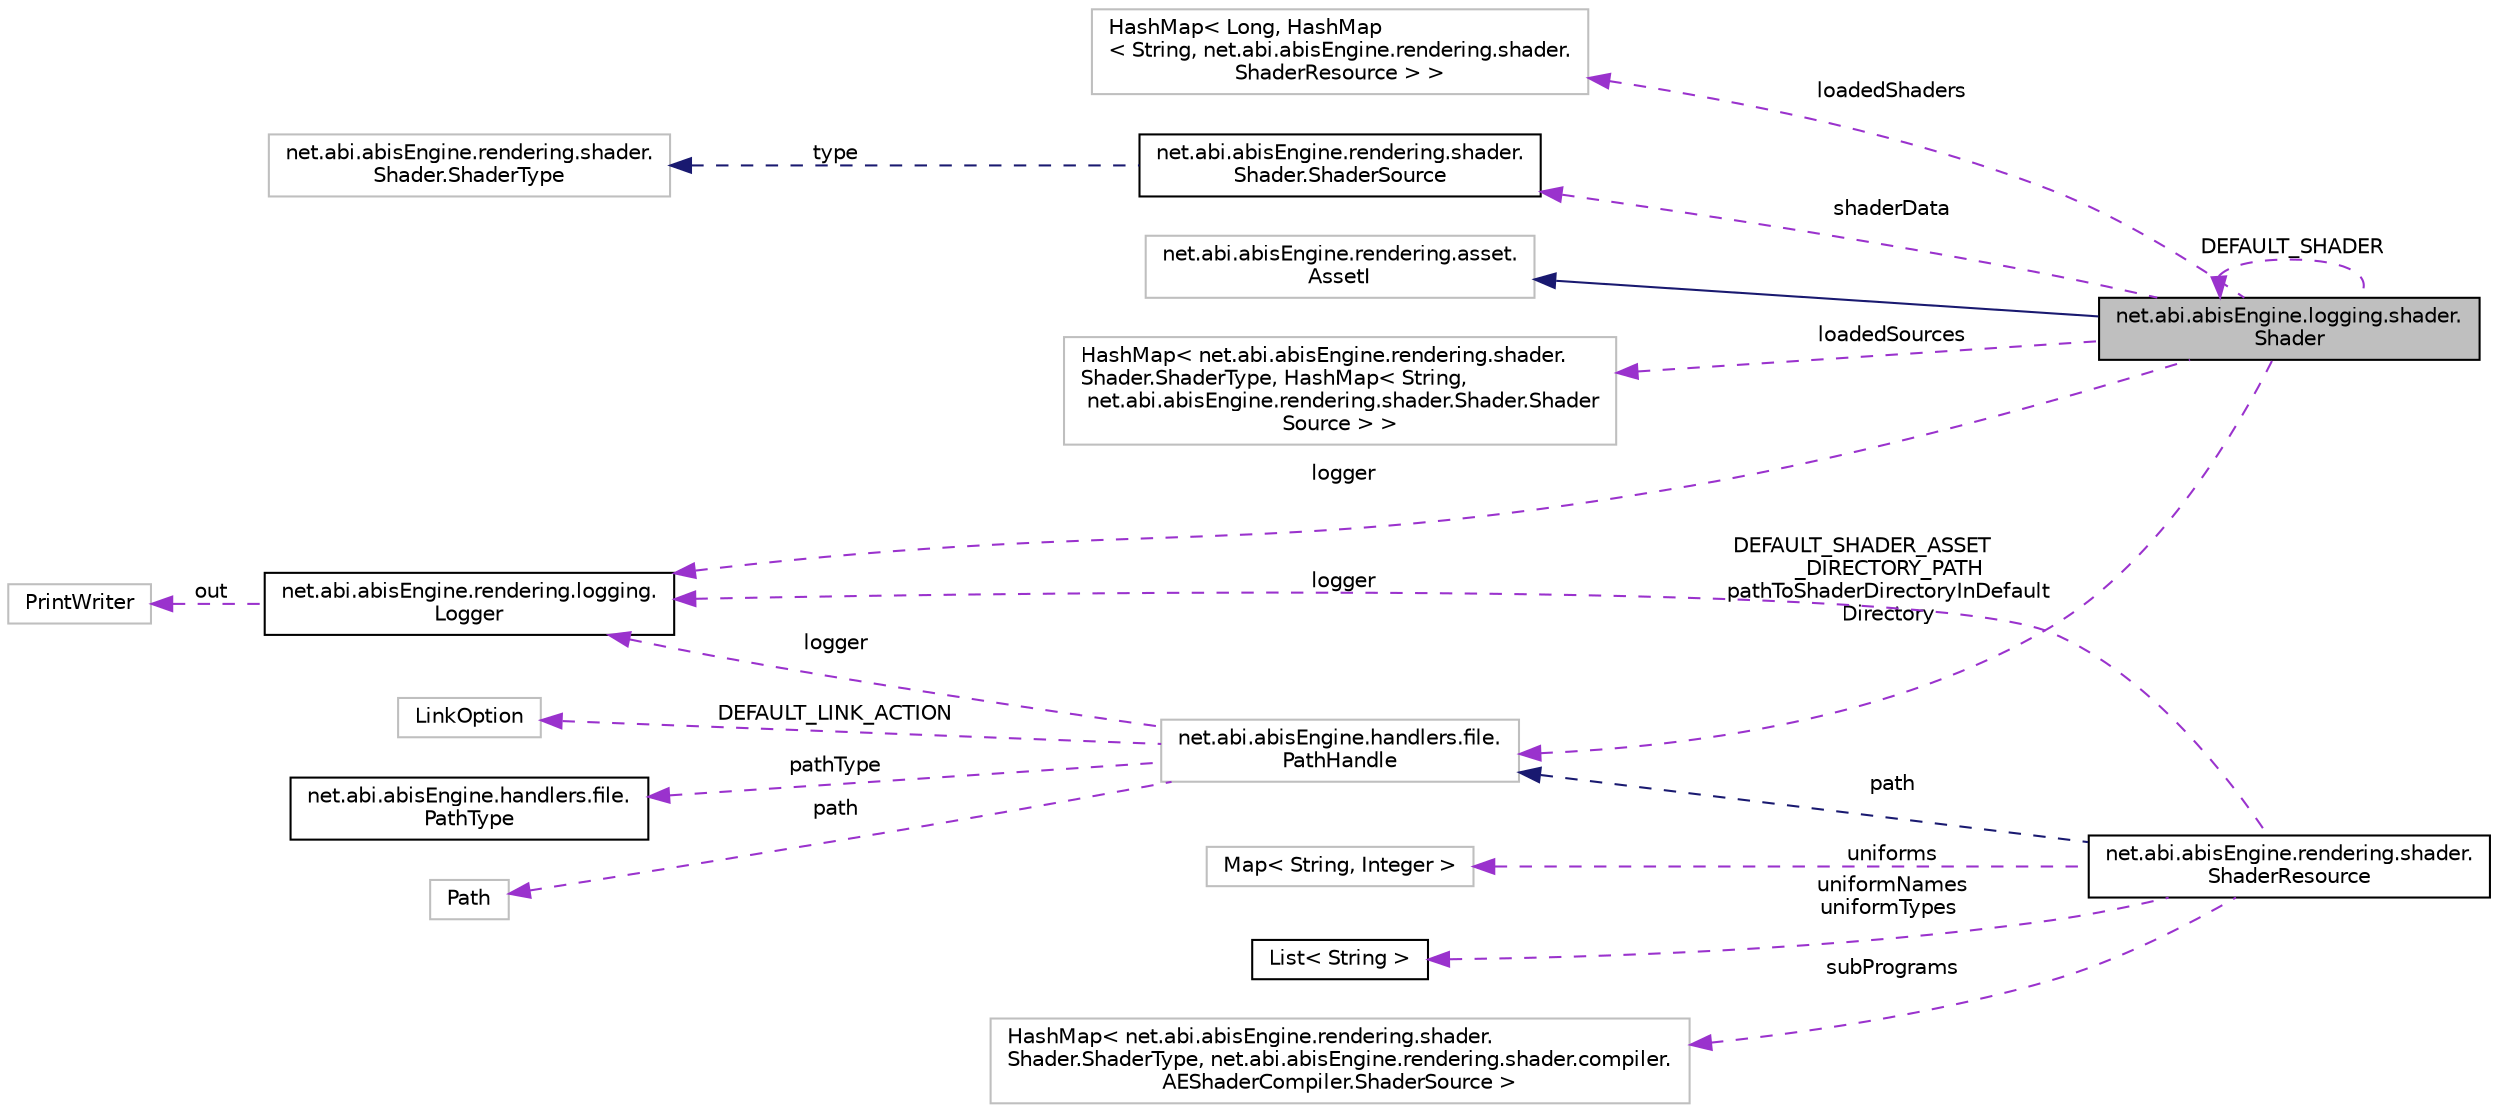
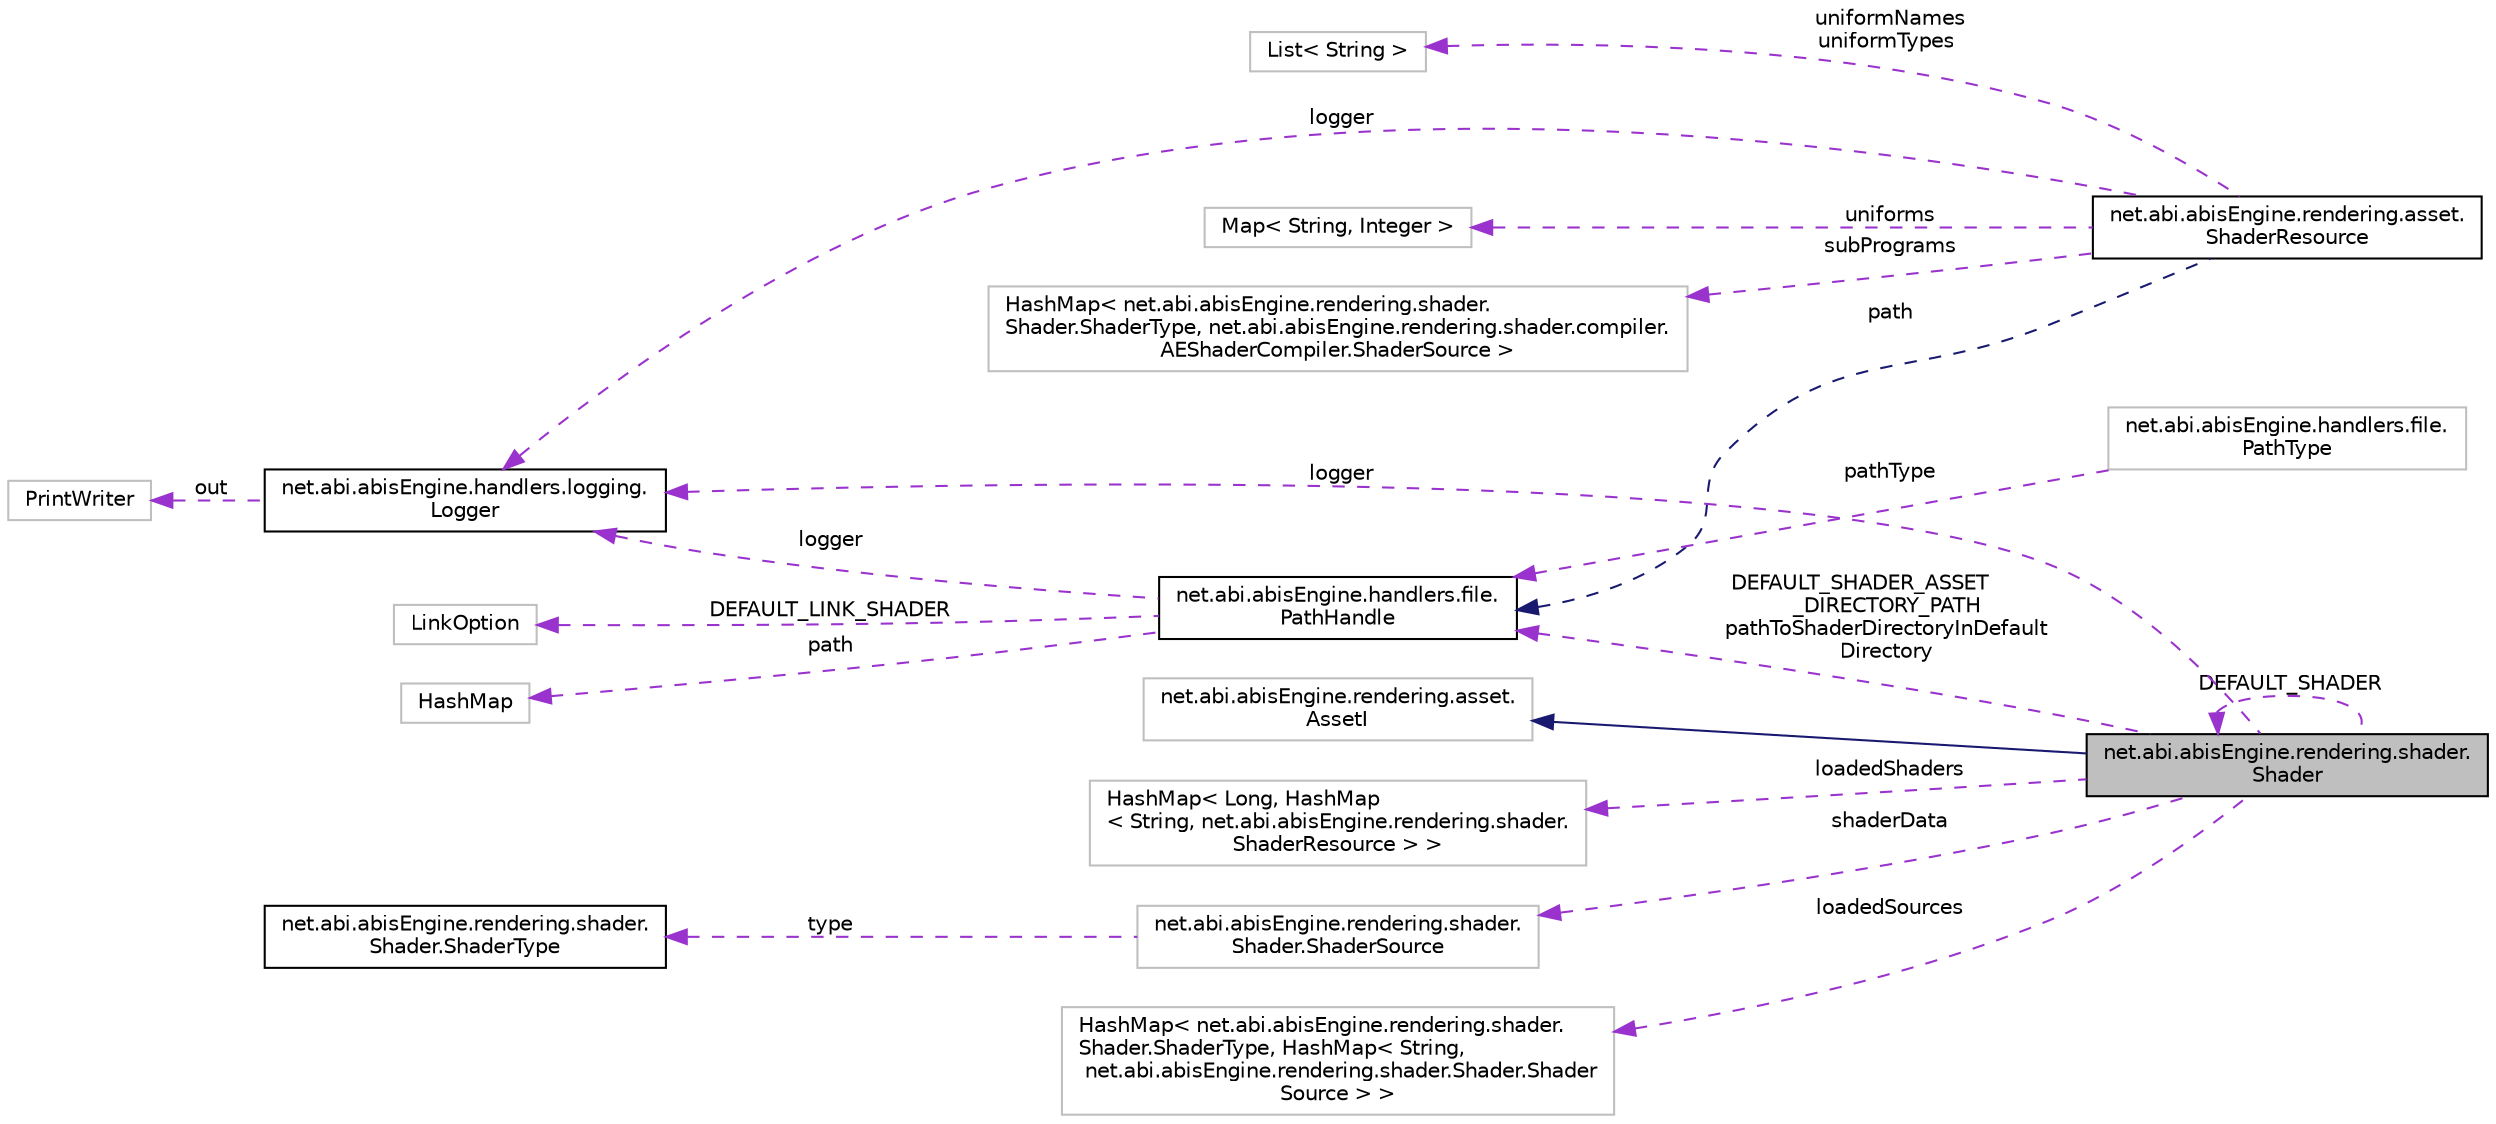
(469, 165) -> (465, 937)
(915, 165) -> (912, 937)
(1340, 165) -> (1338, 937)
(2289, 329) -> (2287, 765)
(469, 604) -> (465, 500)
(832, 715) -> (827, 611)
(1340, 751) -> (1338, 608)
(915, 779) -> (1795, 527)
(469, 809) -> (2287, 438)
(2289, 867) -> (2287, 227)
(469, 900) -> (465, 703)
(1340, 960) -> (1338, 52)
